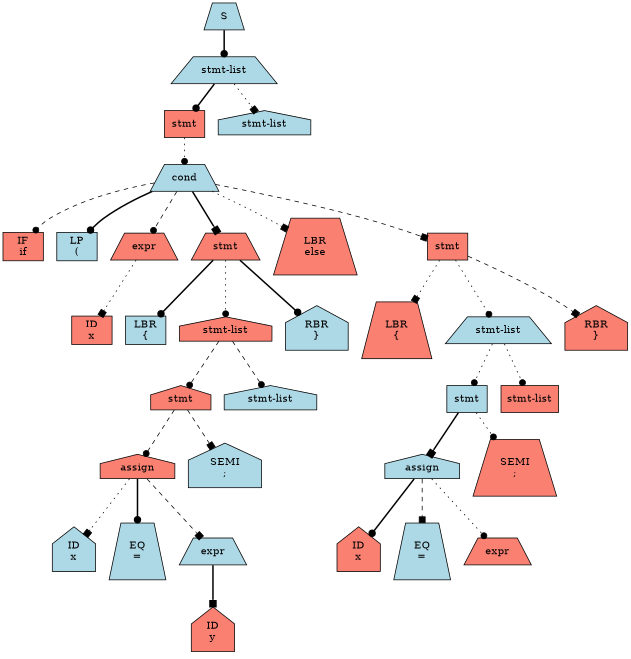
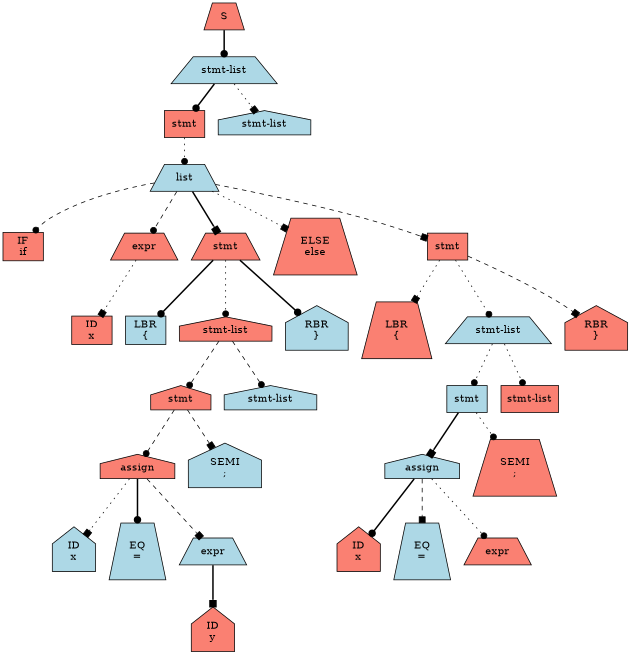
(224, 16) -> (224, 16)
(185, 178) -> (185, 178)
(77, 247) -> none
(315, 247) -> (315, 247)
